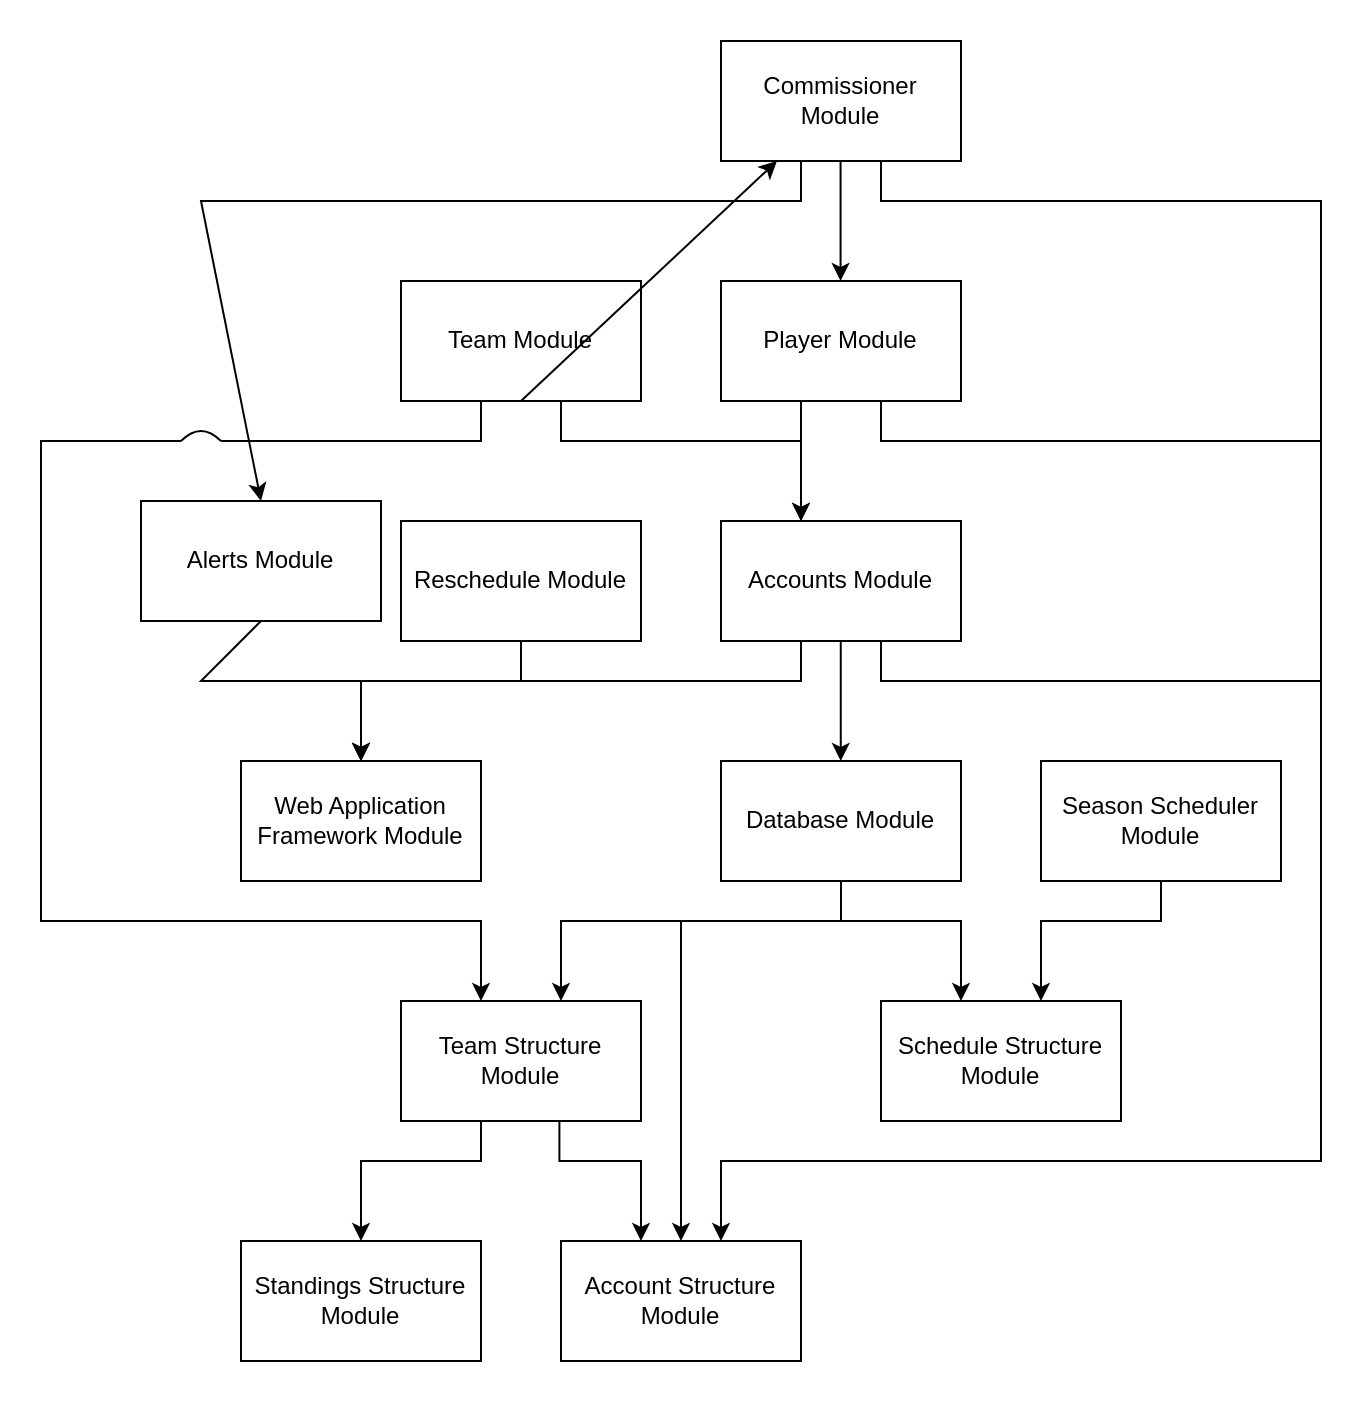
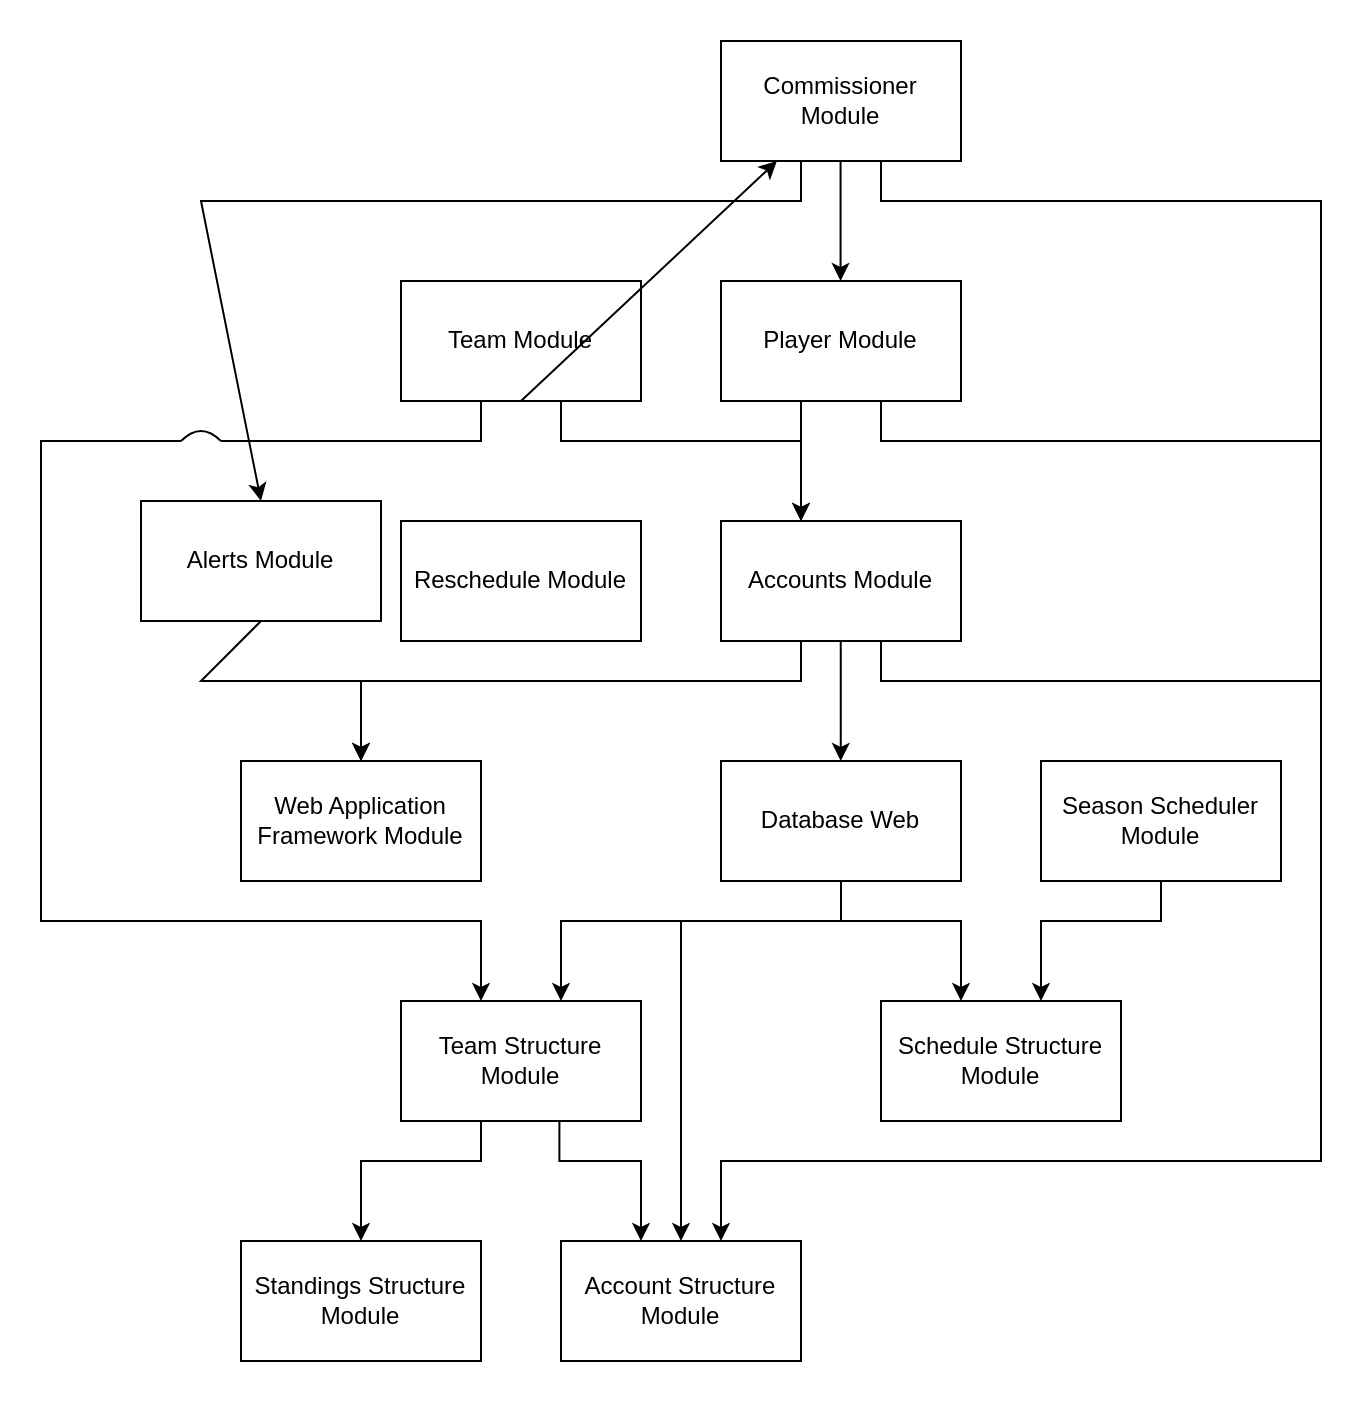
(521, 659) -> none
(841, 821) -> (841, 821)
